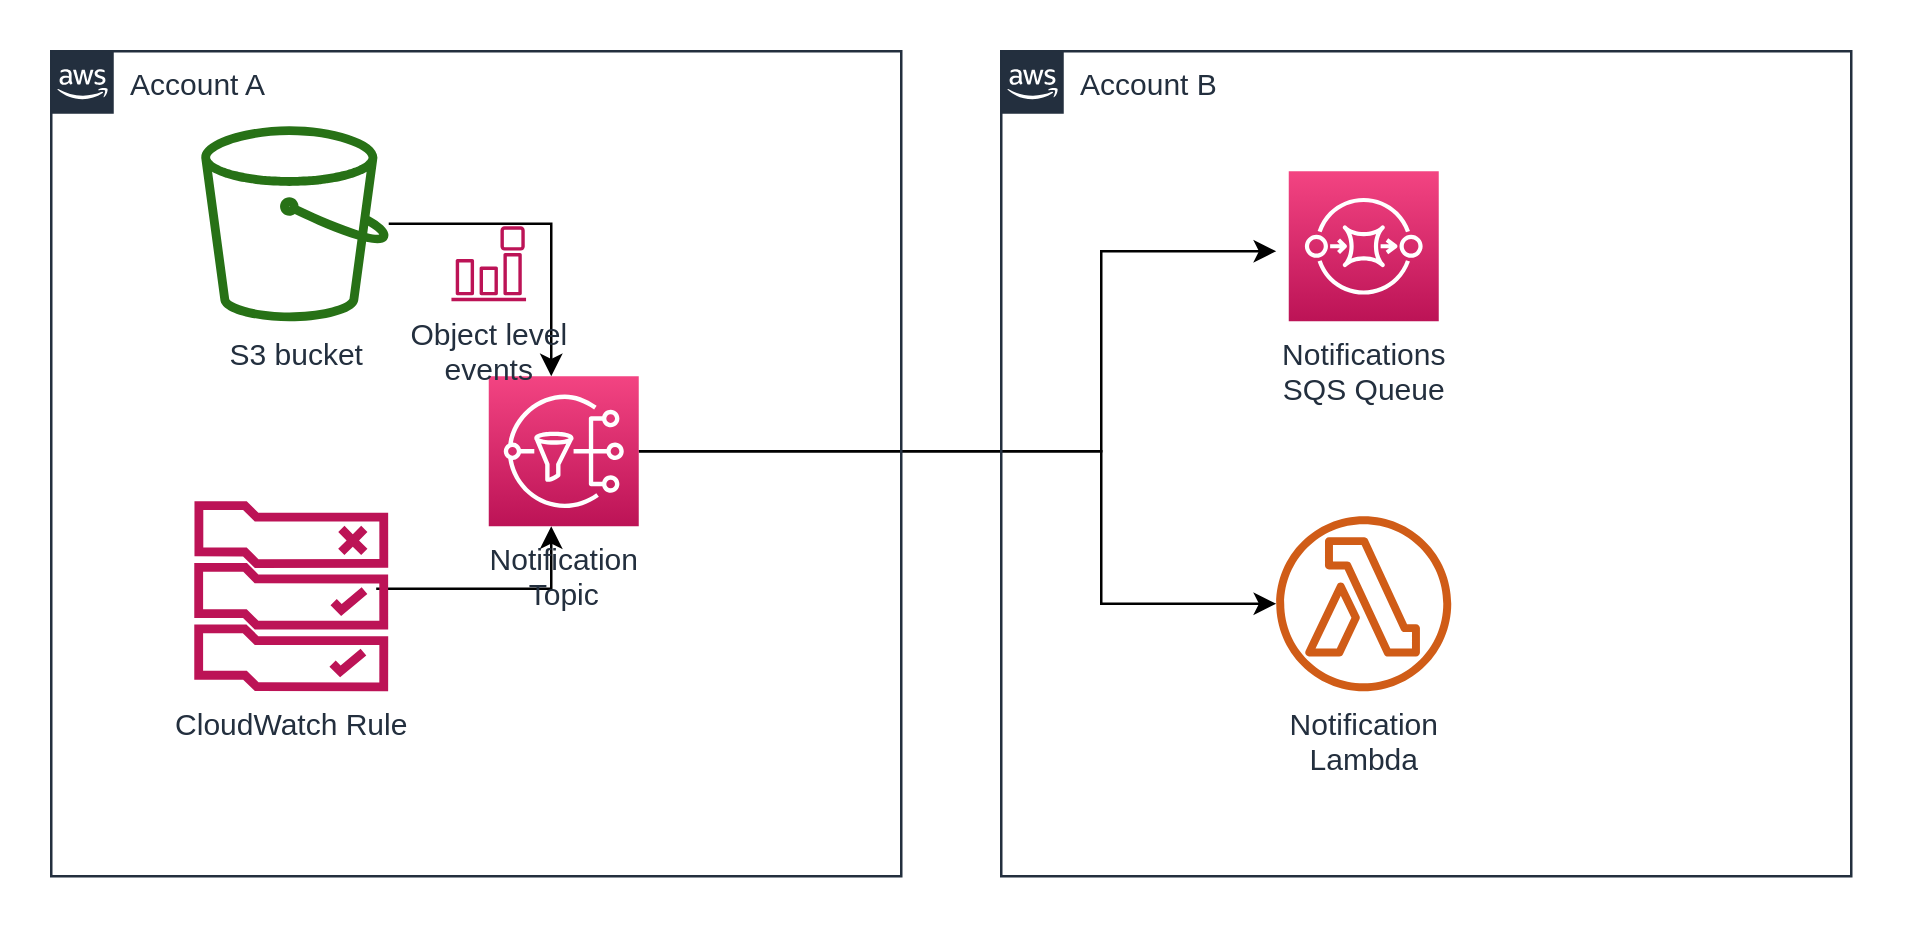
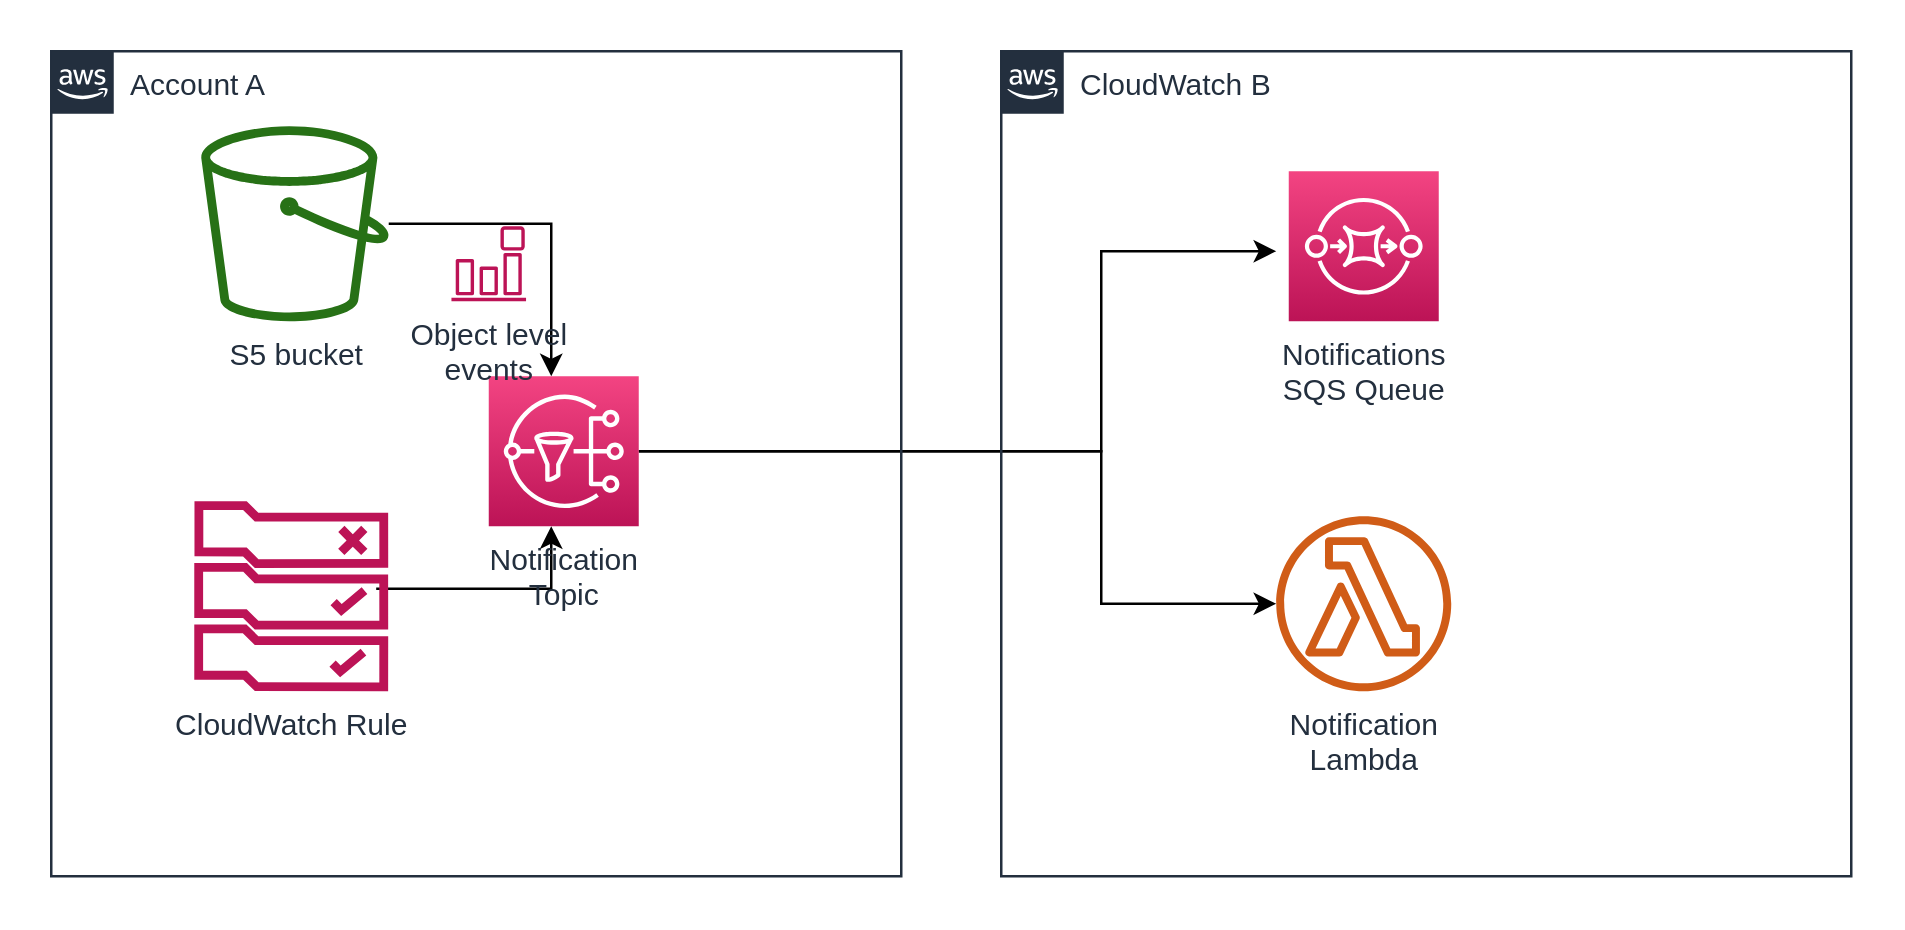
(1153, 87) -> (1174, 87)
(298, 357) -> (298, 357)
